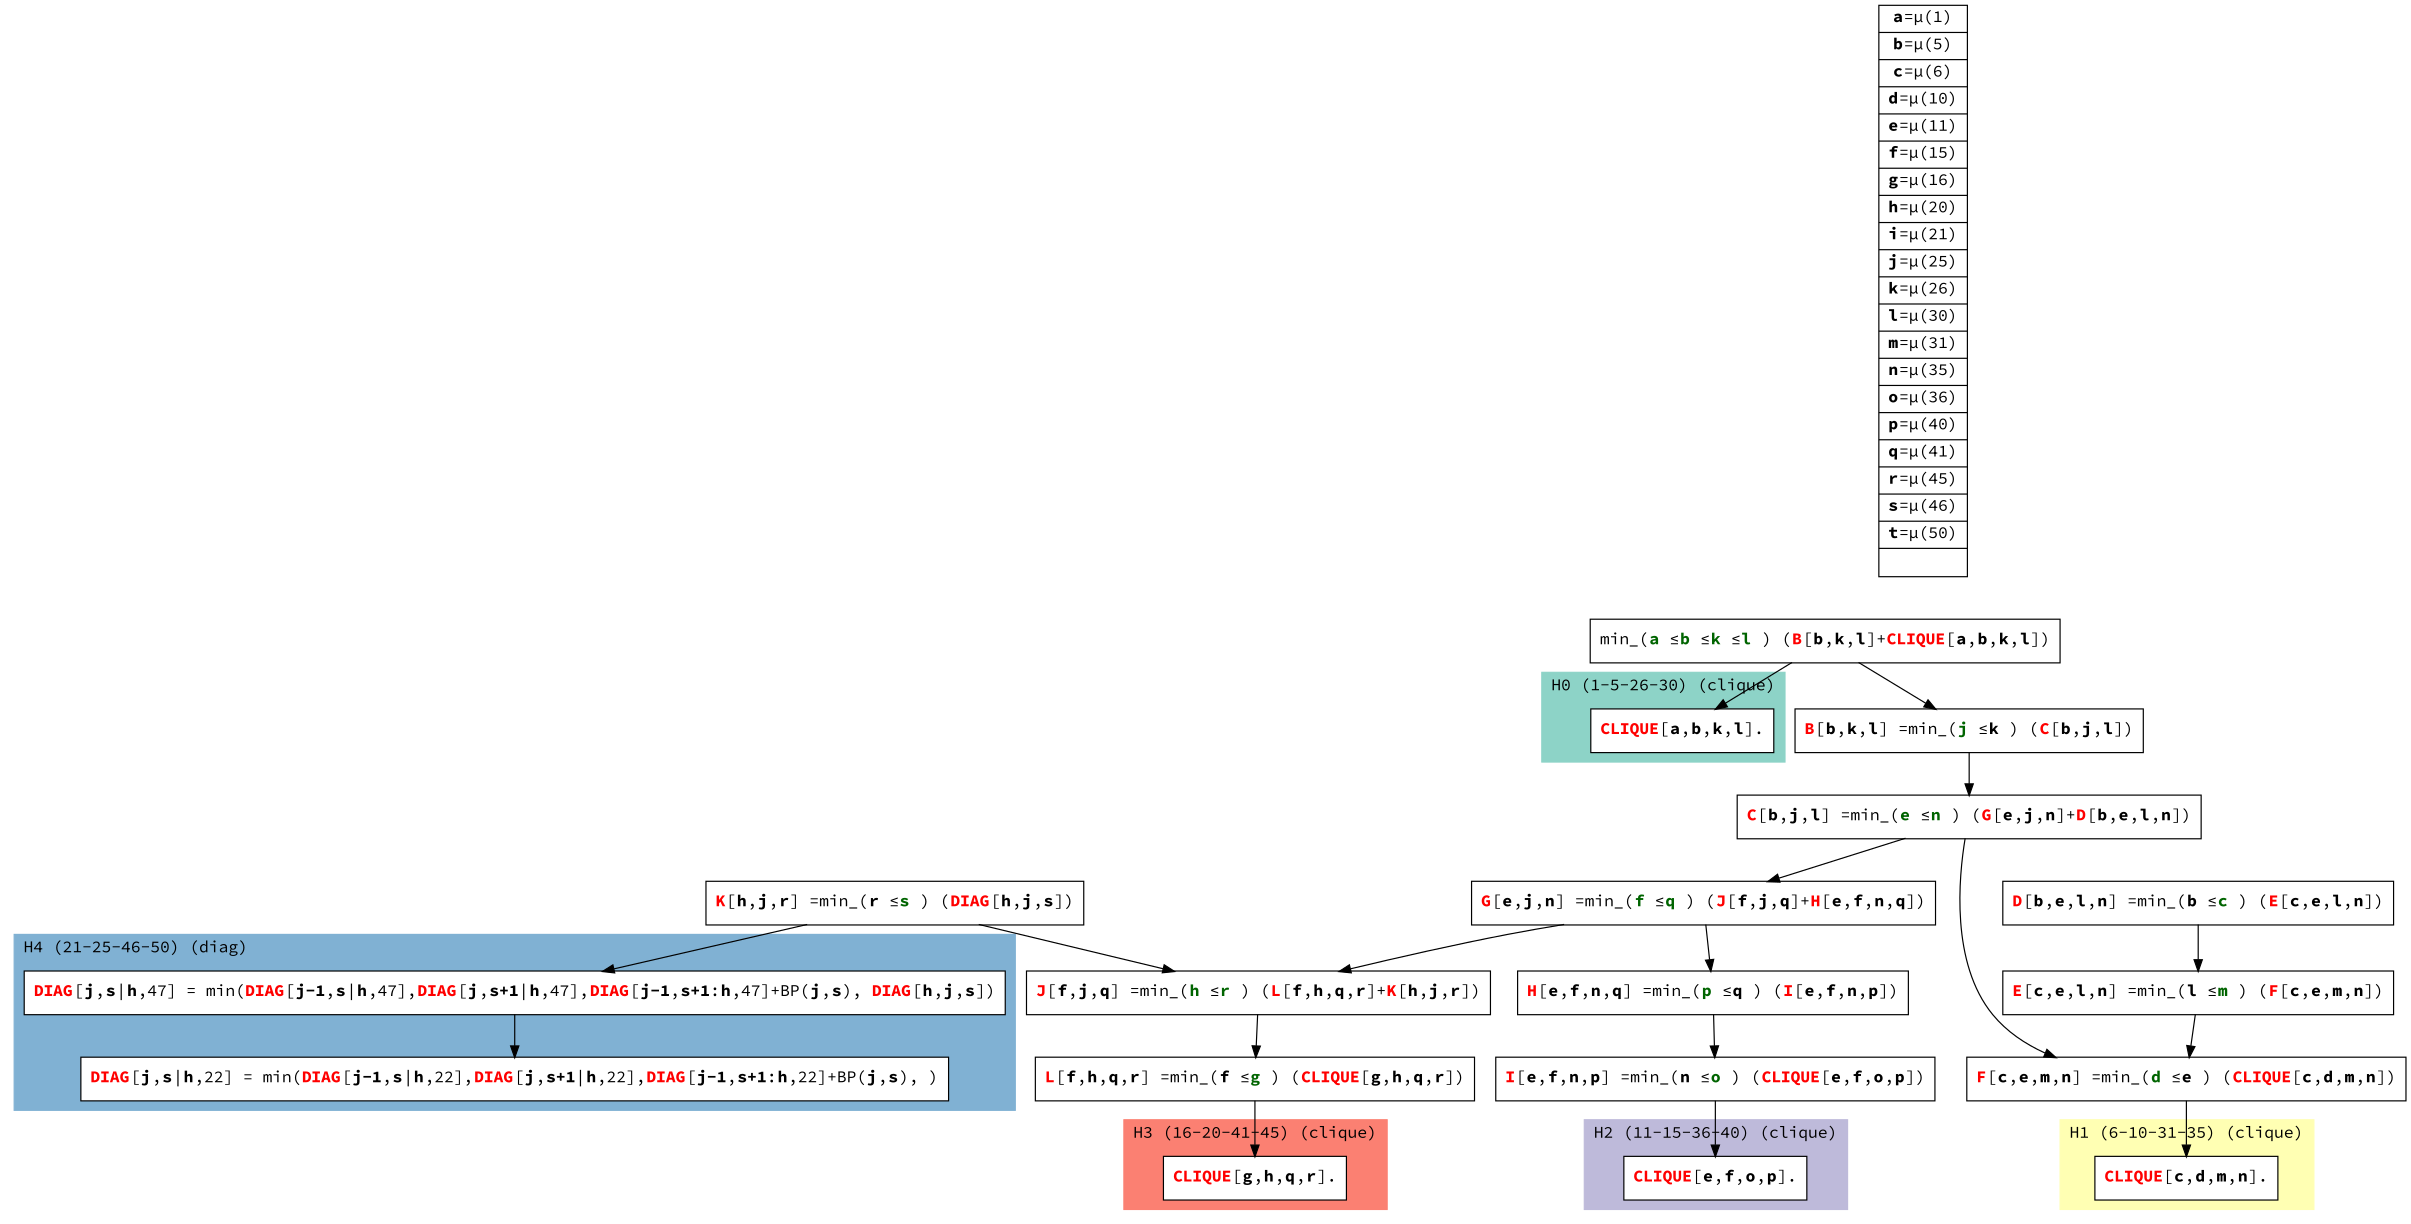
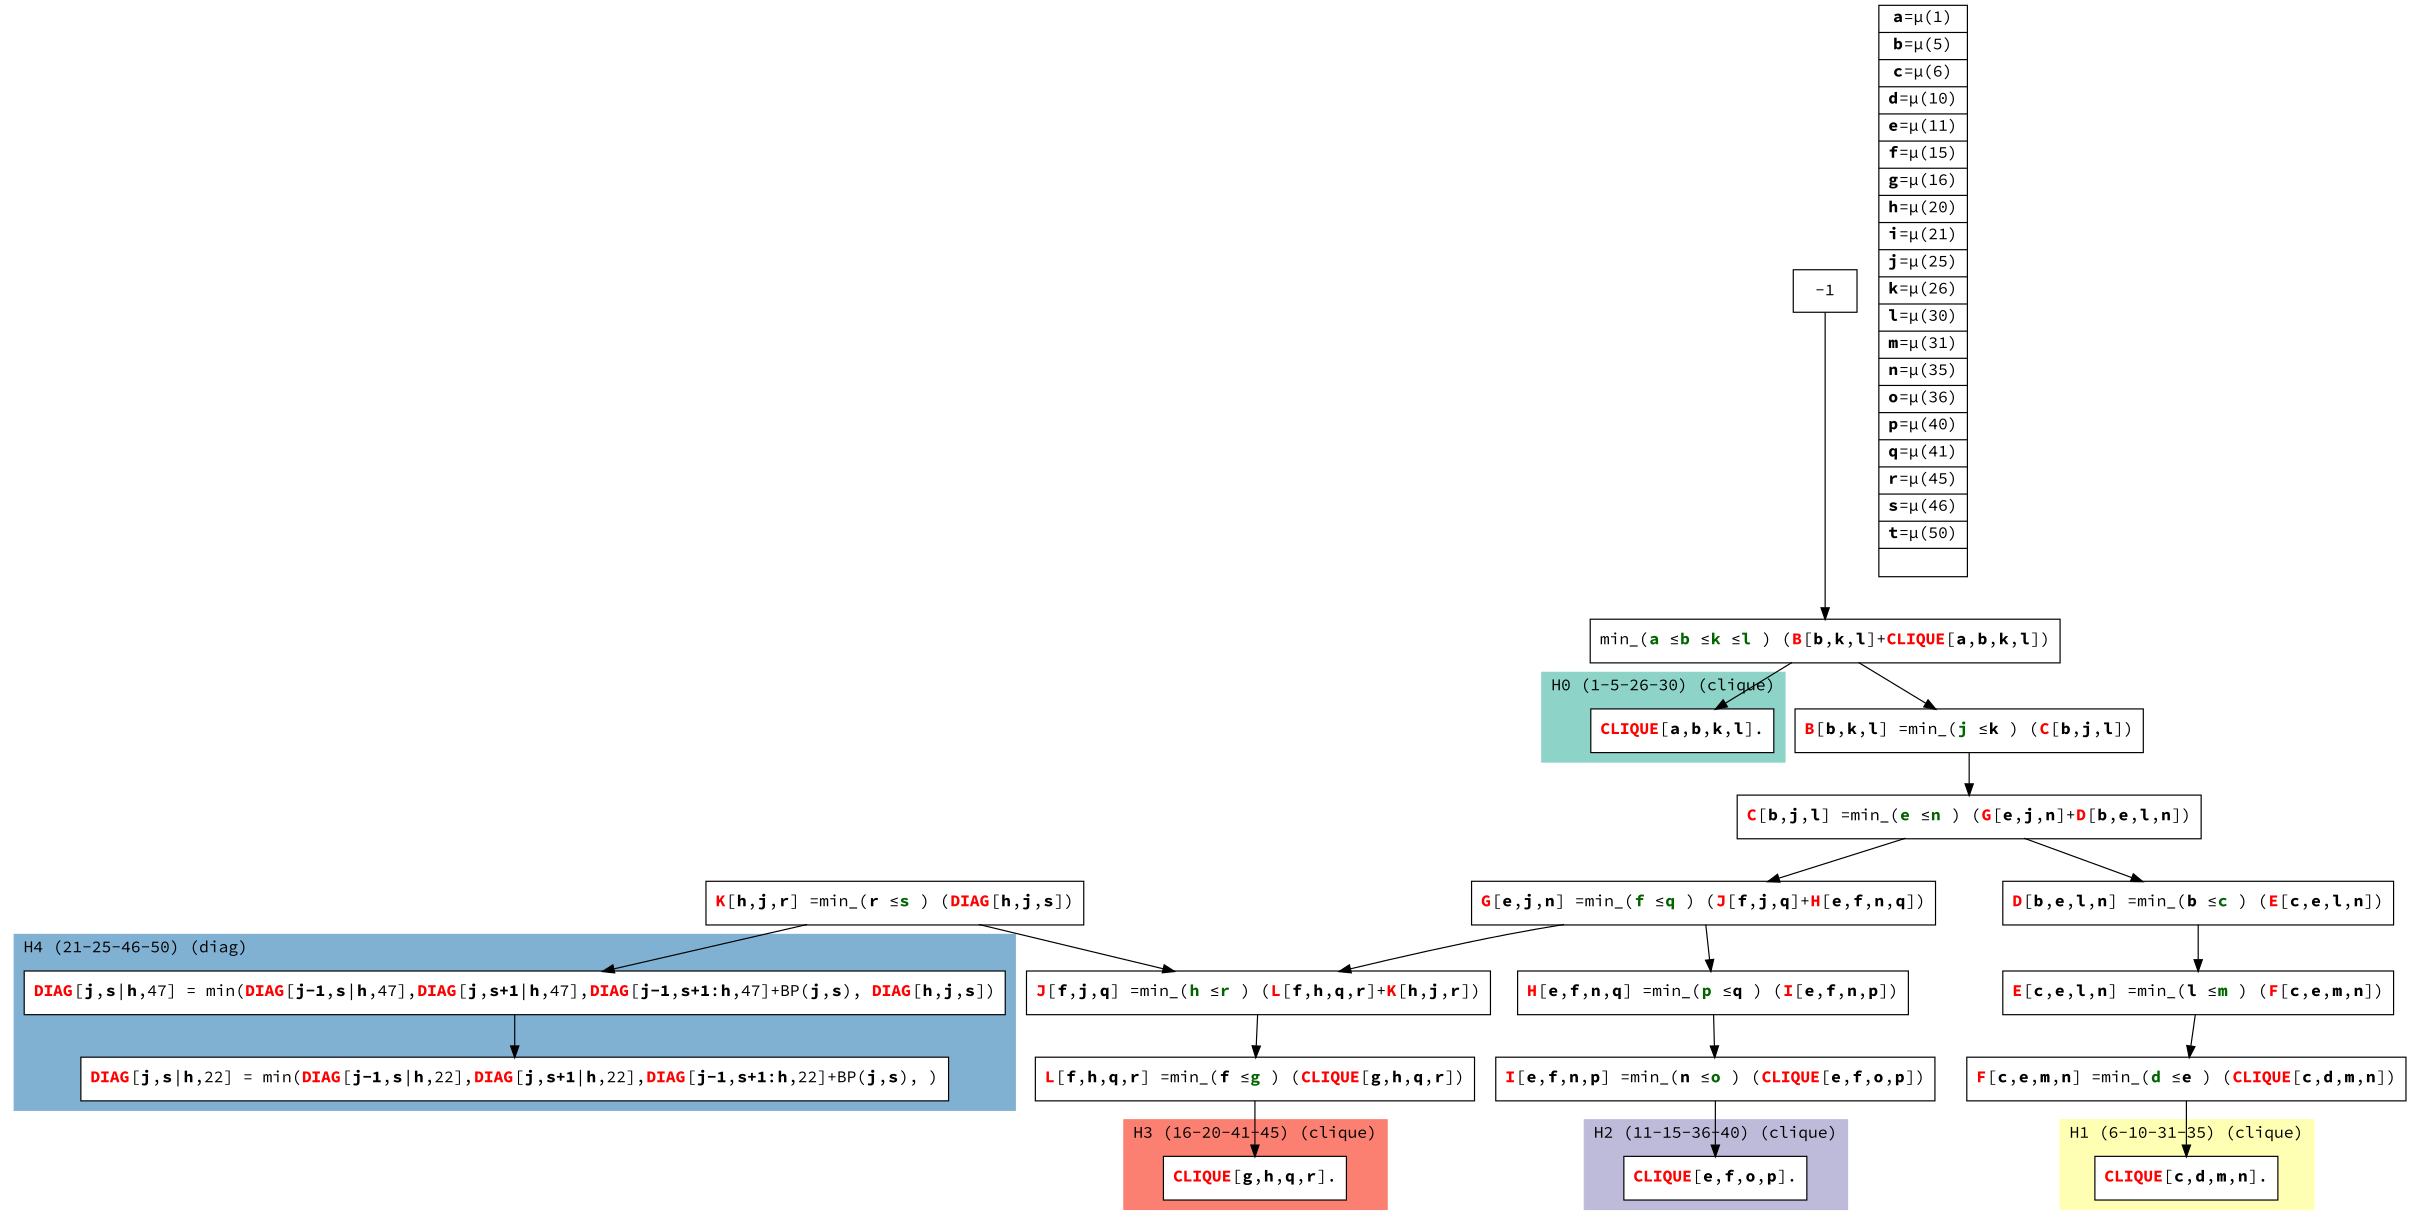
none -> (1825, 291)
(1967, 962) -> (2078, 858)
